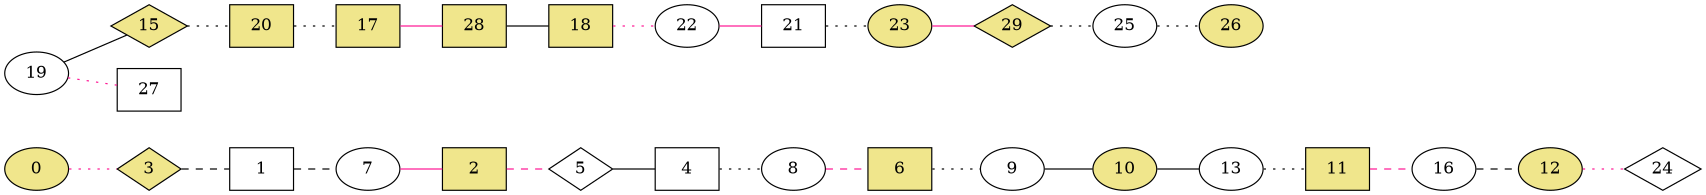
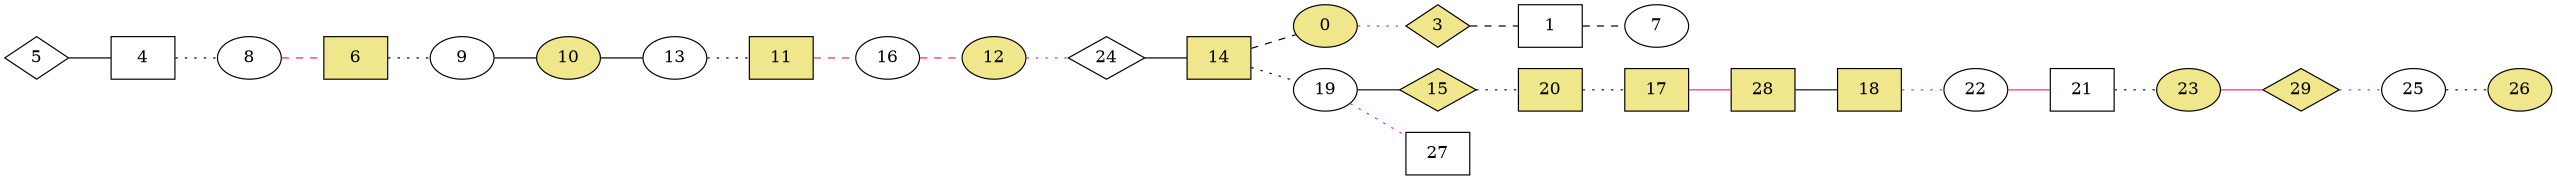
(1072, 26) -> (2360, 90)
none -> (1219, 58)
(474, 169) -> none
(1497, 169) -> (941, 58)
